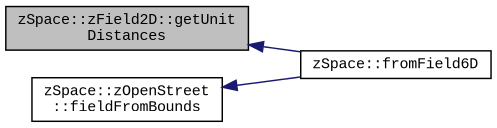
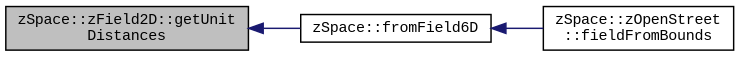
(269, 81) -> (525, 28)
